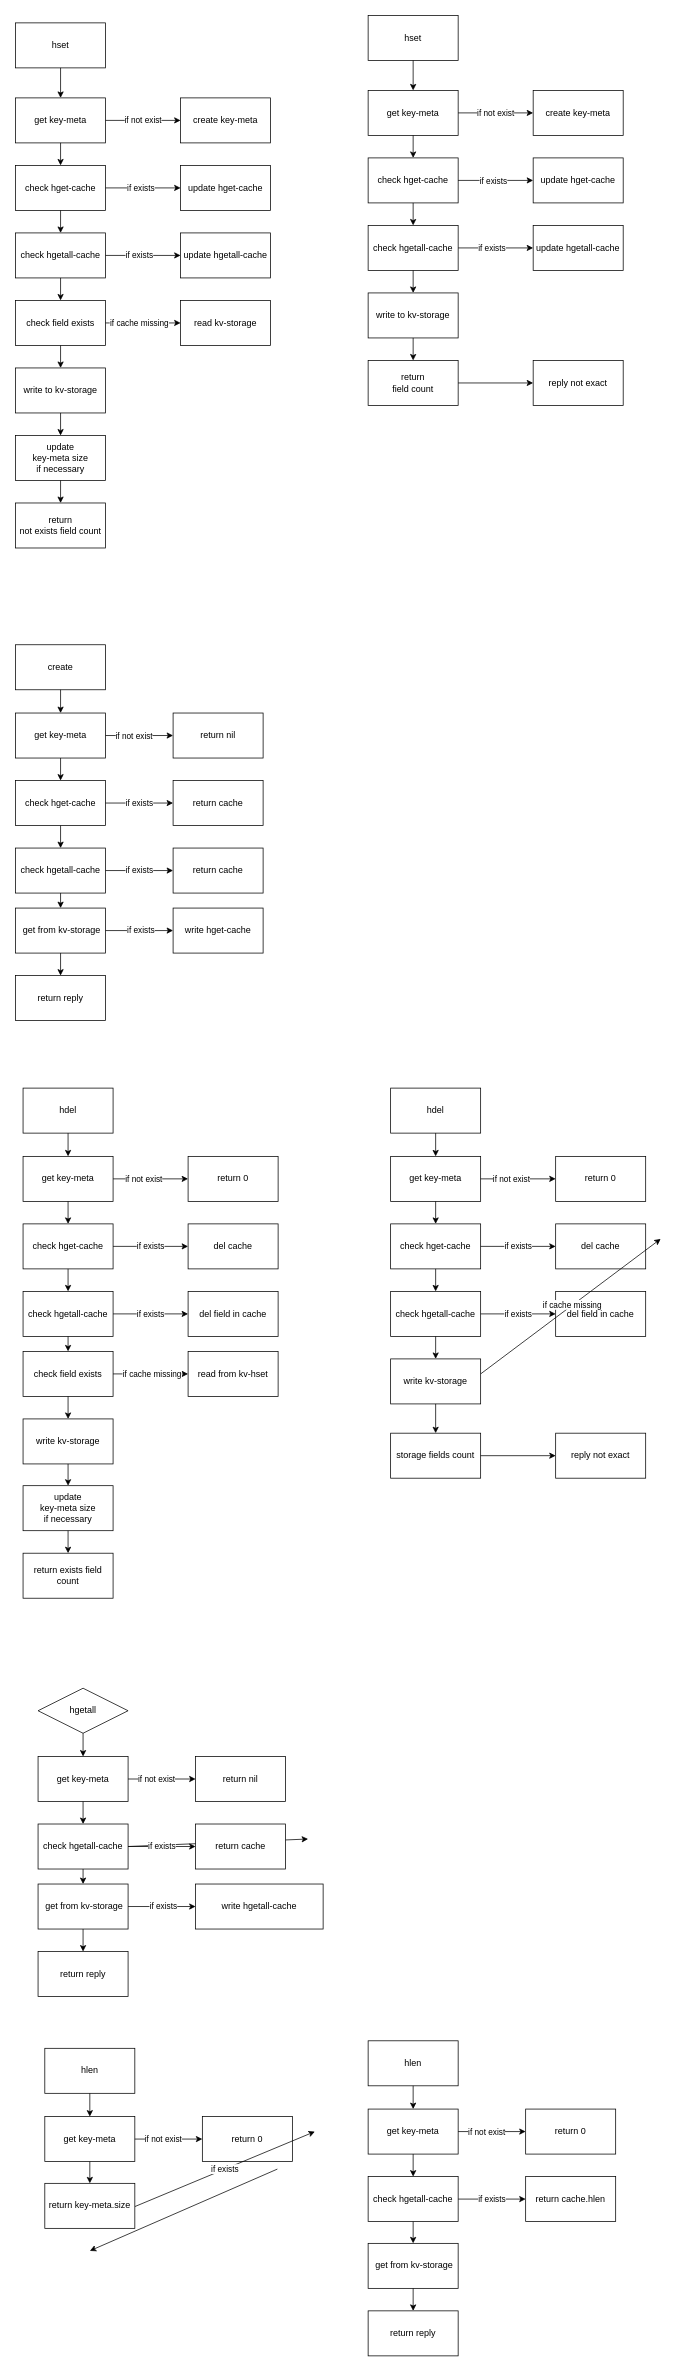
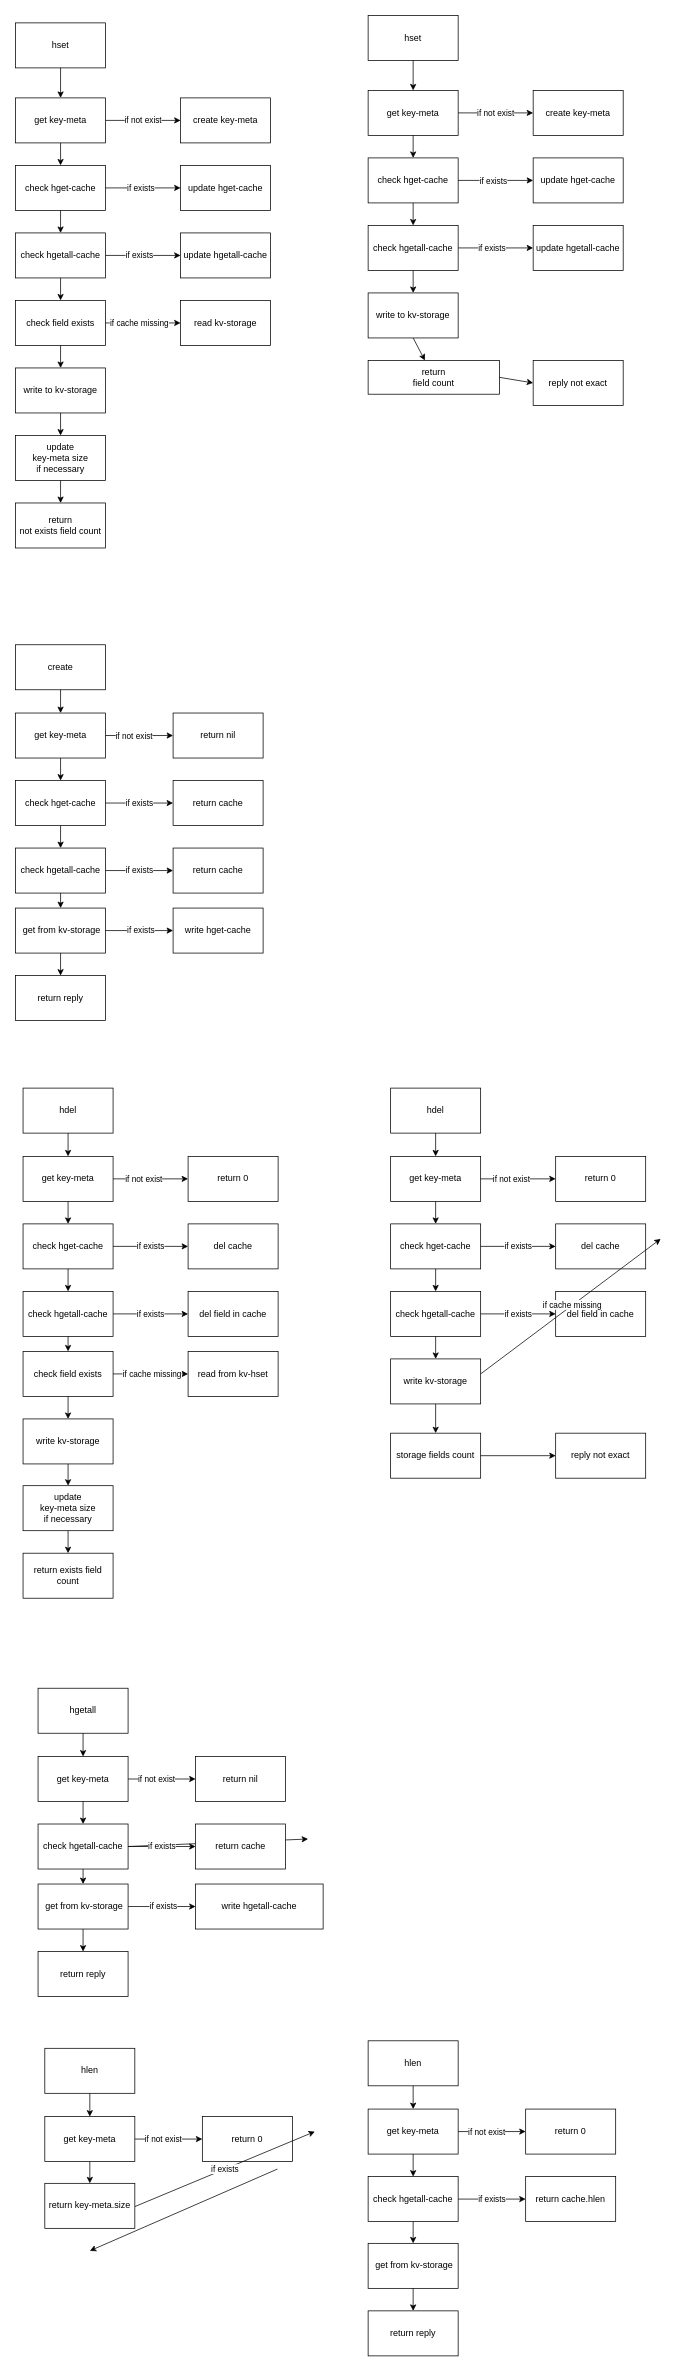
(413, 383) -> (434, 377)
(83, 1710) -> (83, 1710)
